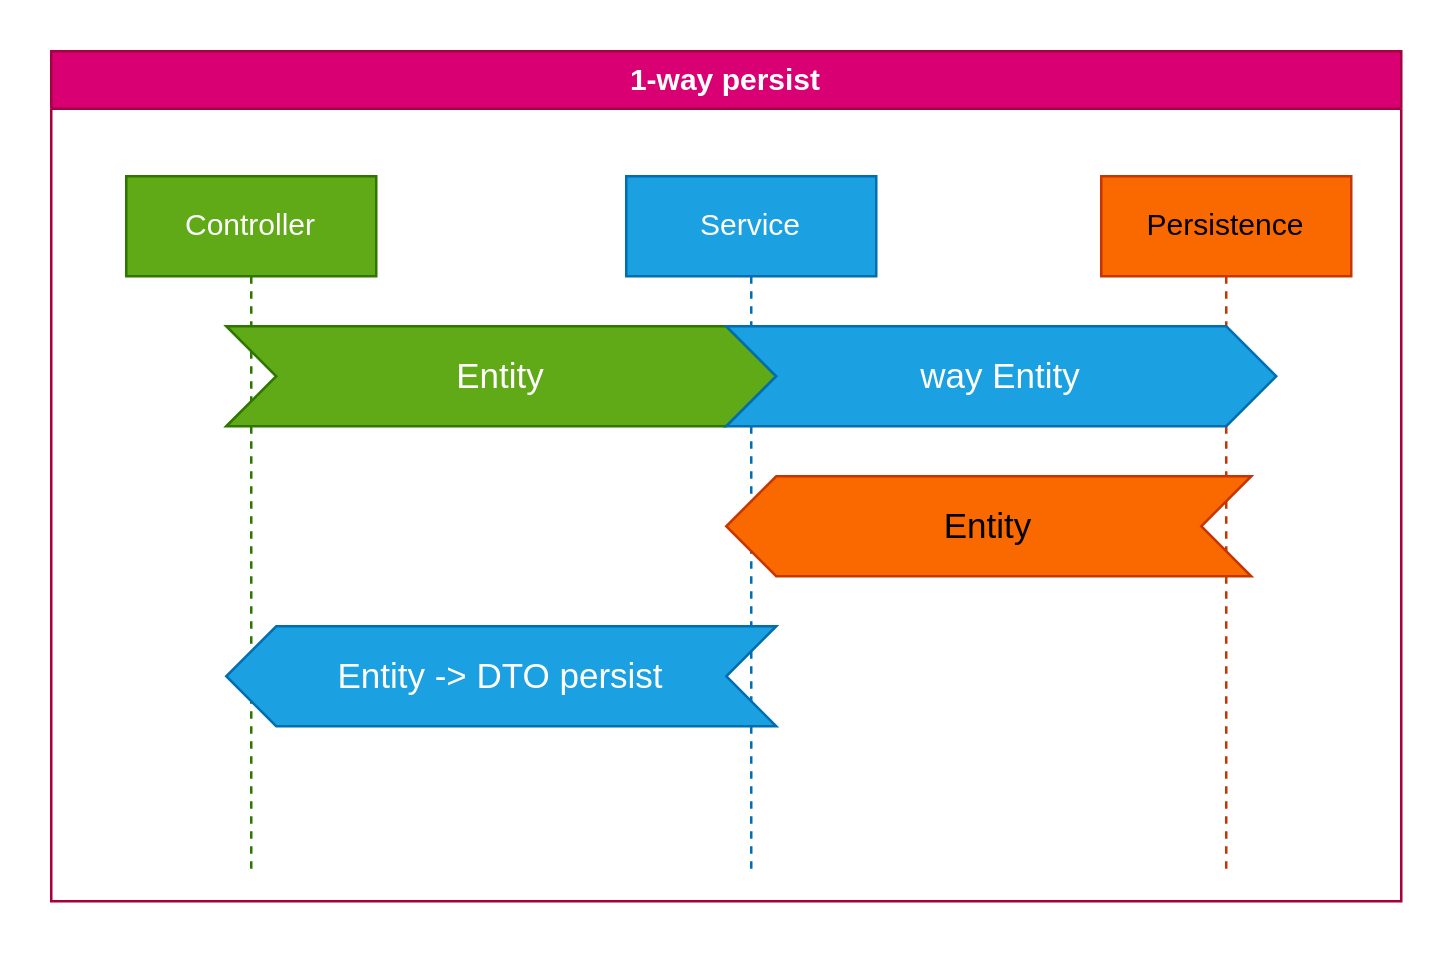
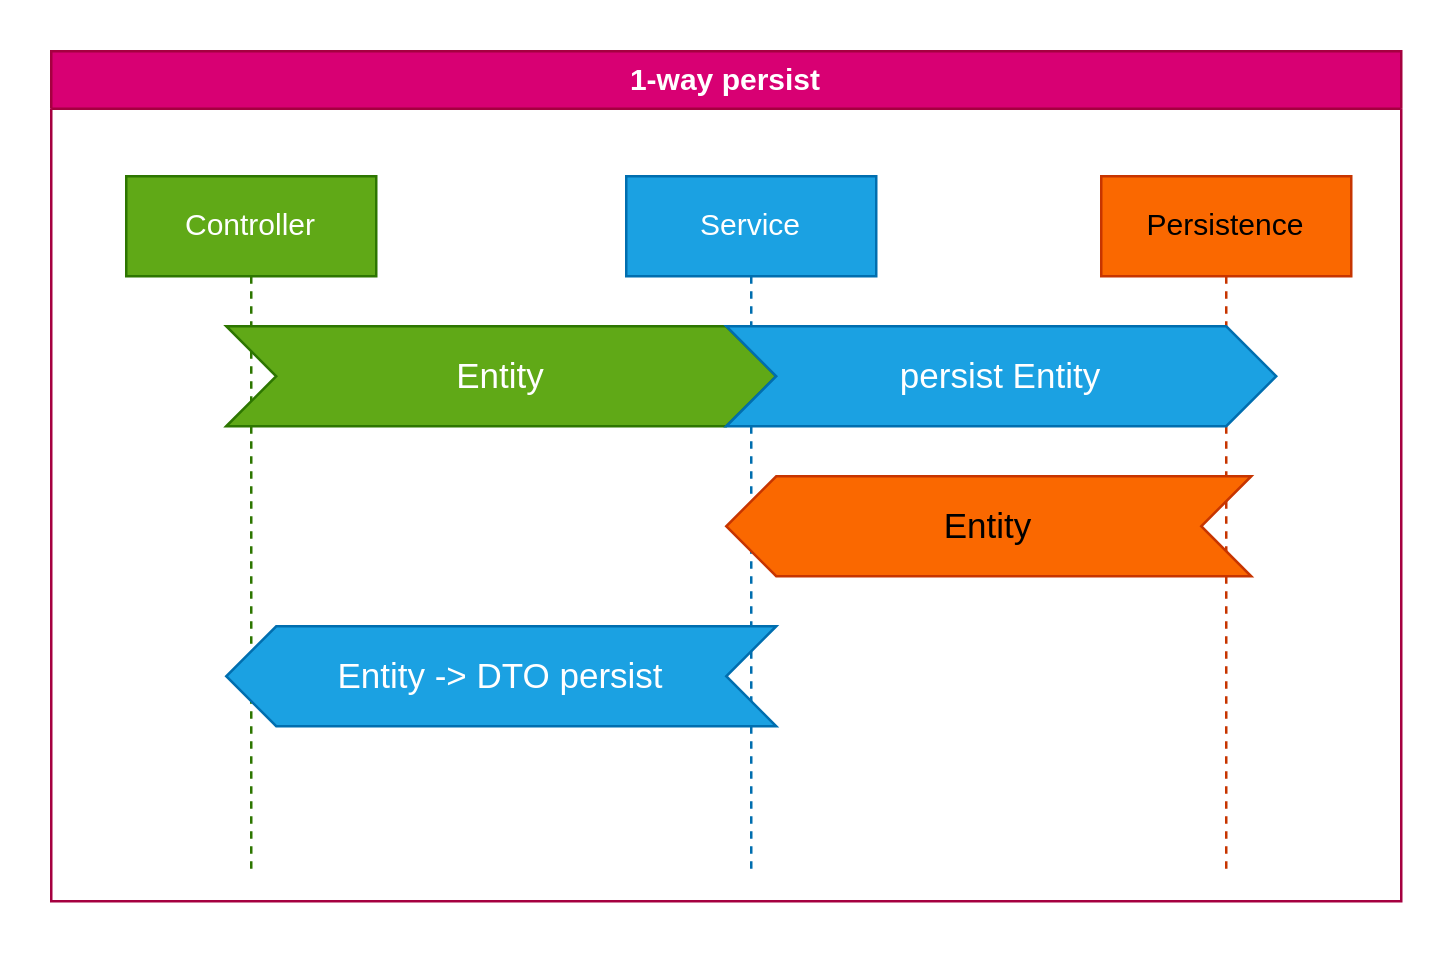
(1001, 376) -> (1001, 376)
